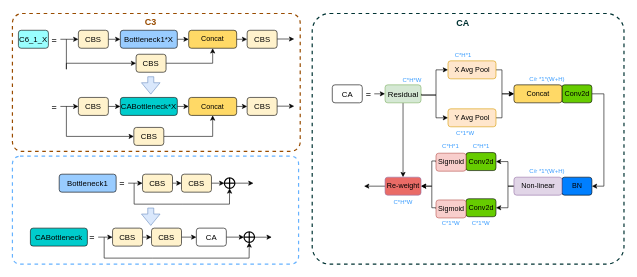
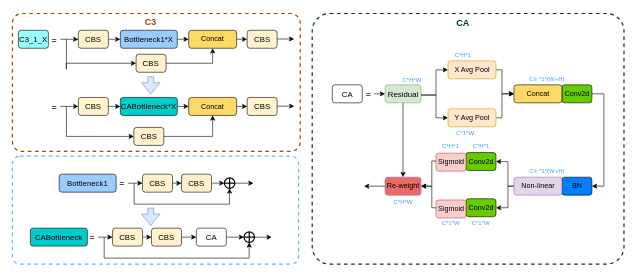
(33, 39) -> (33, 39)
